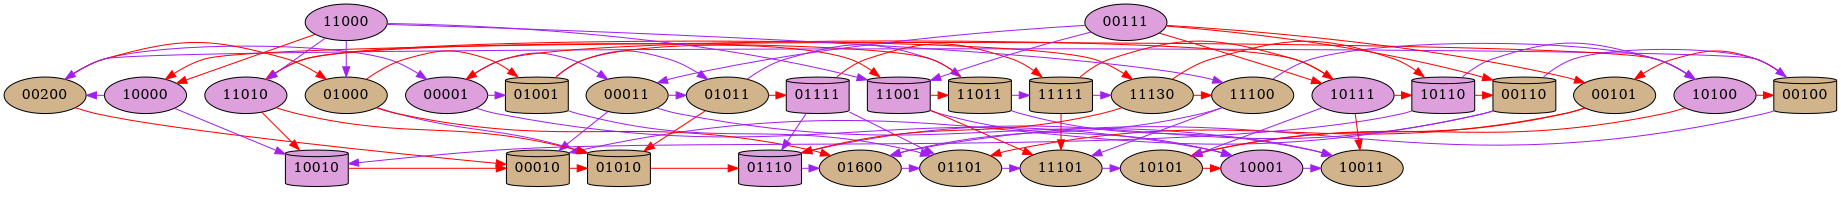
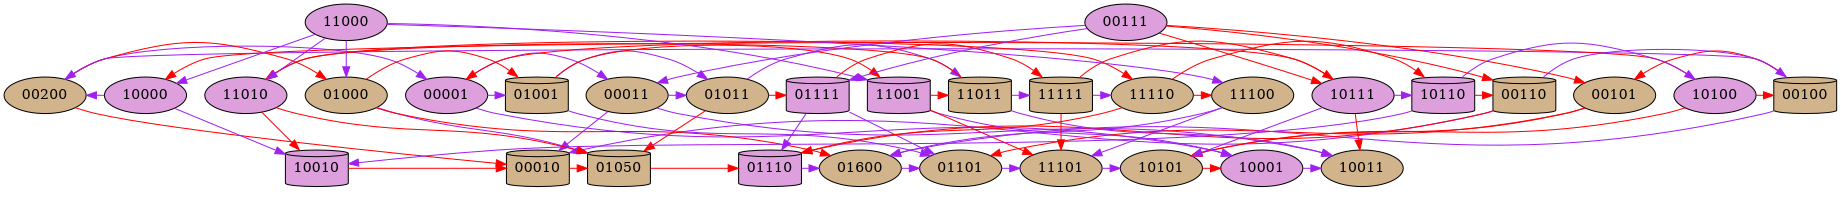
(1479, 43) -> none
(993, 60) -> (972, 49)
(235, 63) -> (235, 63)
(1152, 95) -> (1152, 95)
(1398, 95) -> (1398, 95)
(1152, 133) -> (1152, 133)
(619, 168) -> (619, 168)
